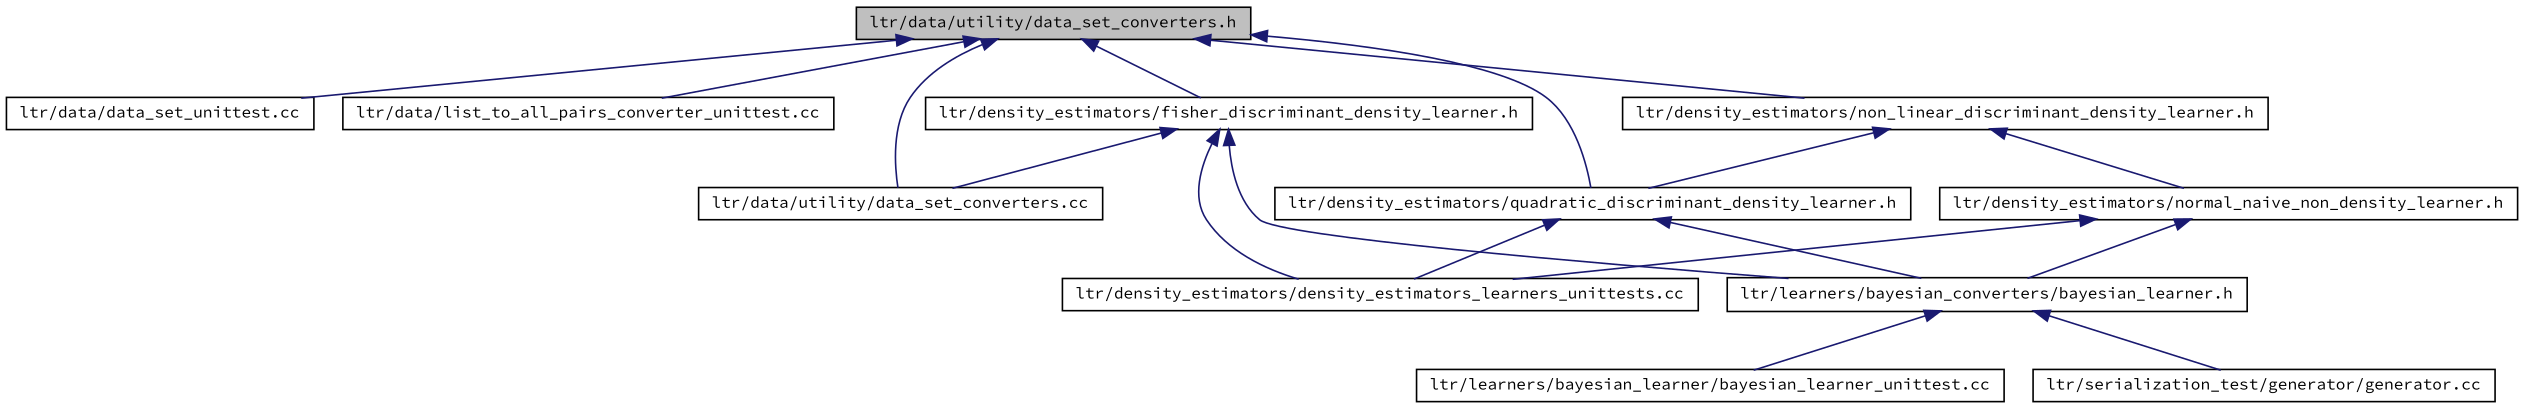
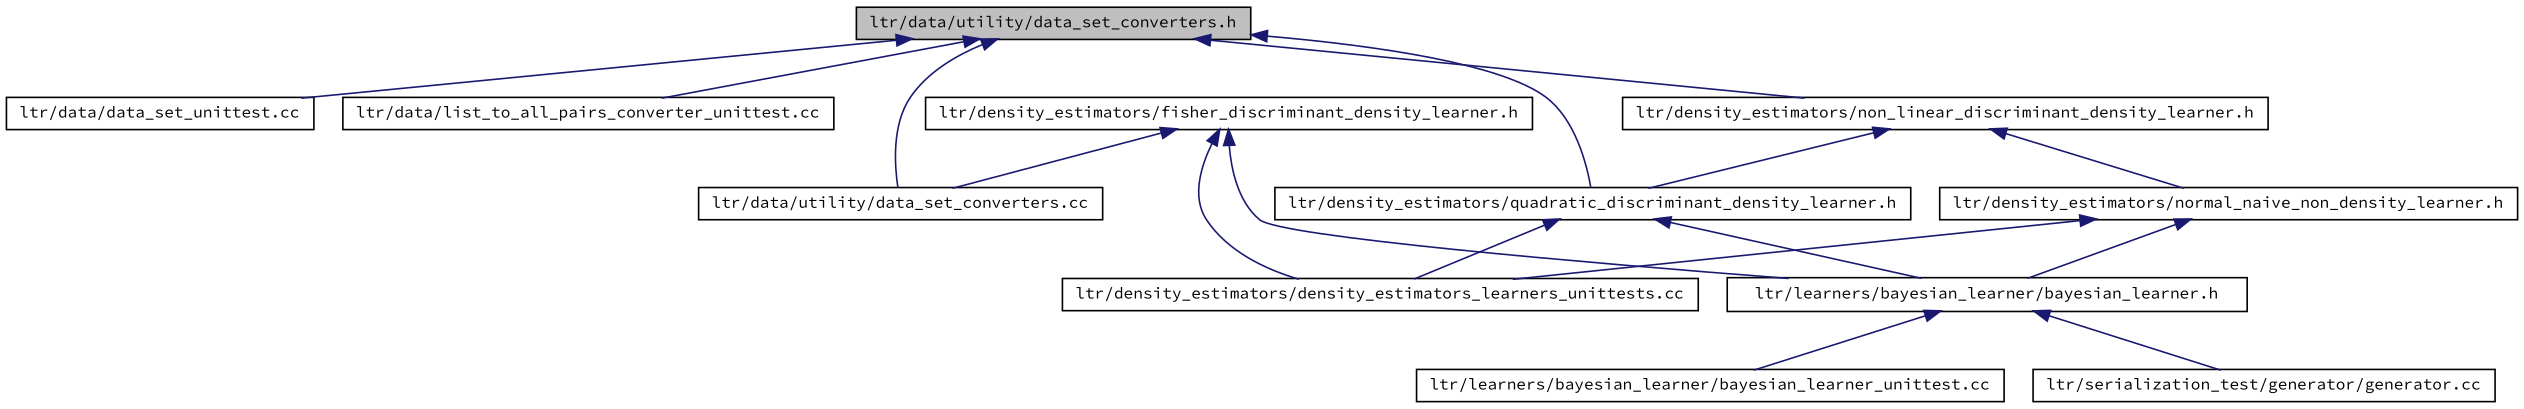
(1149, 72) -> none
(1987, 295) -> (1987, 295)
